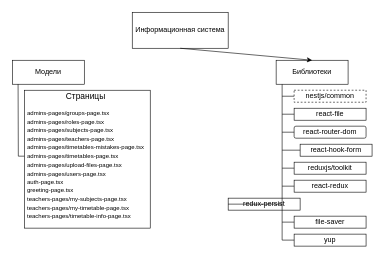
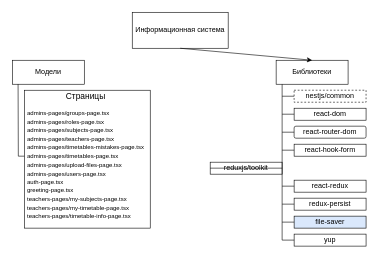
(330, 114) -> (330, 114)
(336, 150) -> (330, 150)
(330, 168) -> (246, 168)
(264, 204) -> (330, 204)
(330, 222) -> (330, 222)
